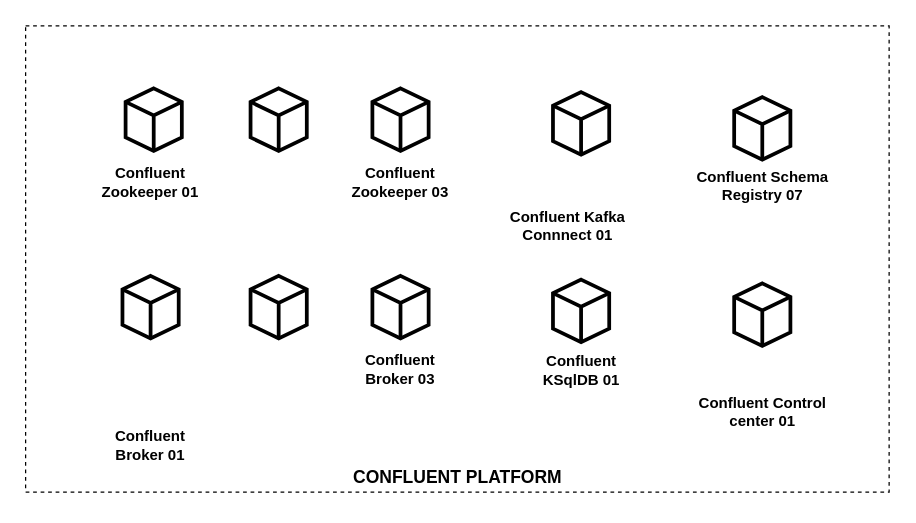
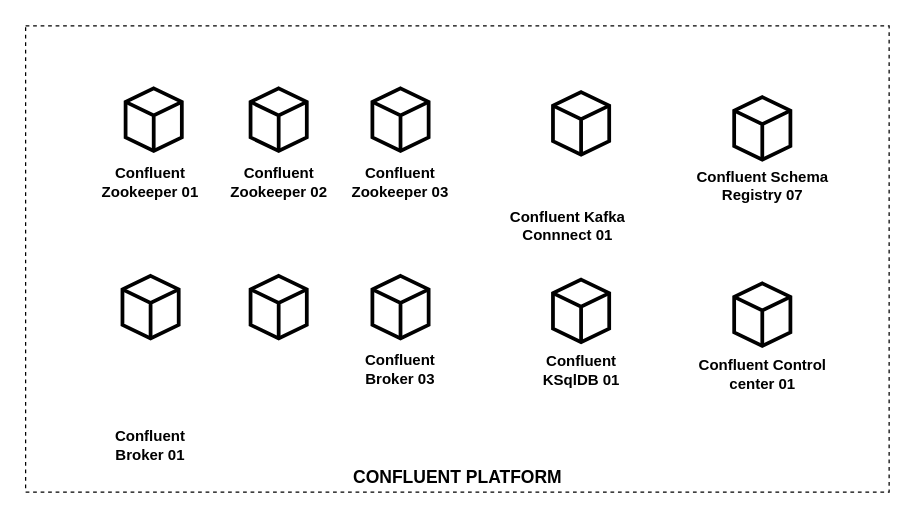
none -> (279, 182)
(763, 412) -> (763, 374)
